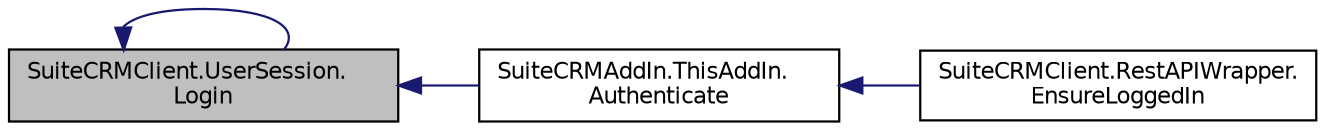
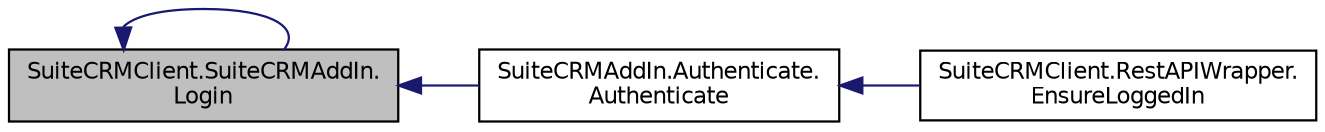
(204, 86) -> (204, 86)
(659, 86) -> (659, 86)
